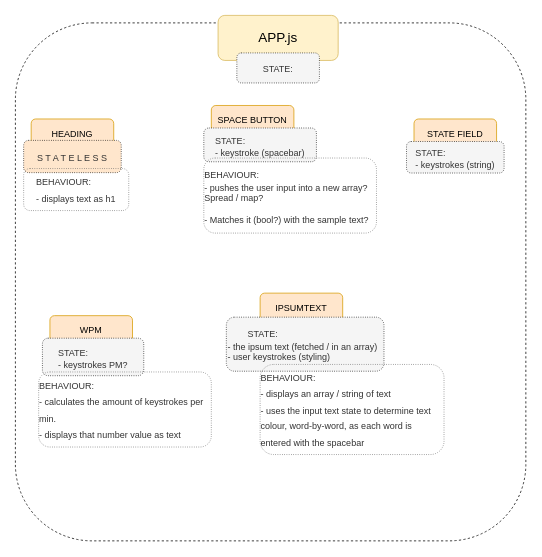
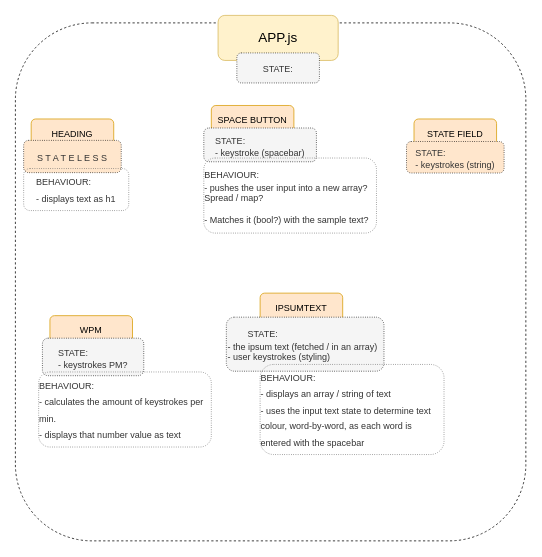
(455, 157) -> (455, 157)
